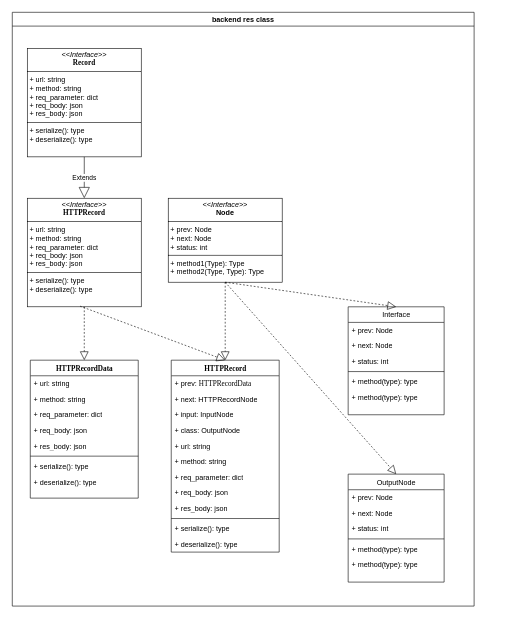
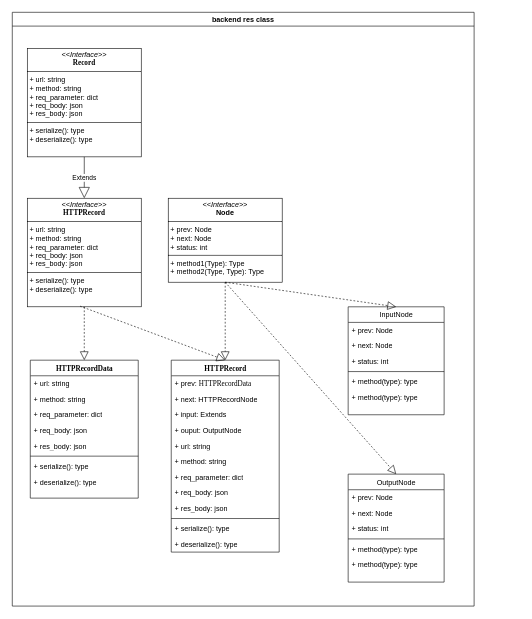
(397, 315) -> (397, 315)
(207, 416) -> (203, 416)
(209, 431) -> (210, 431)
